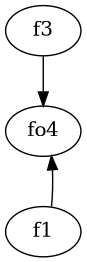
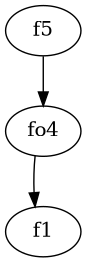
(43, 31) -> (43, 31)
(53, 188) -> (34, 174)
